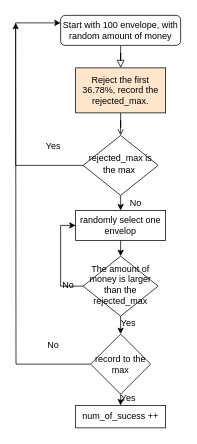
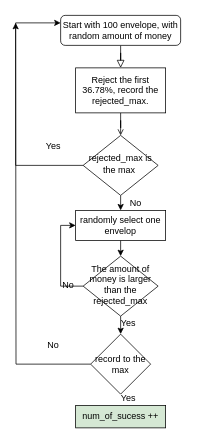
(120, 90) -> (120, 90)
(120, 397) -> none
(120, 417) -> (120, 417)
